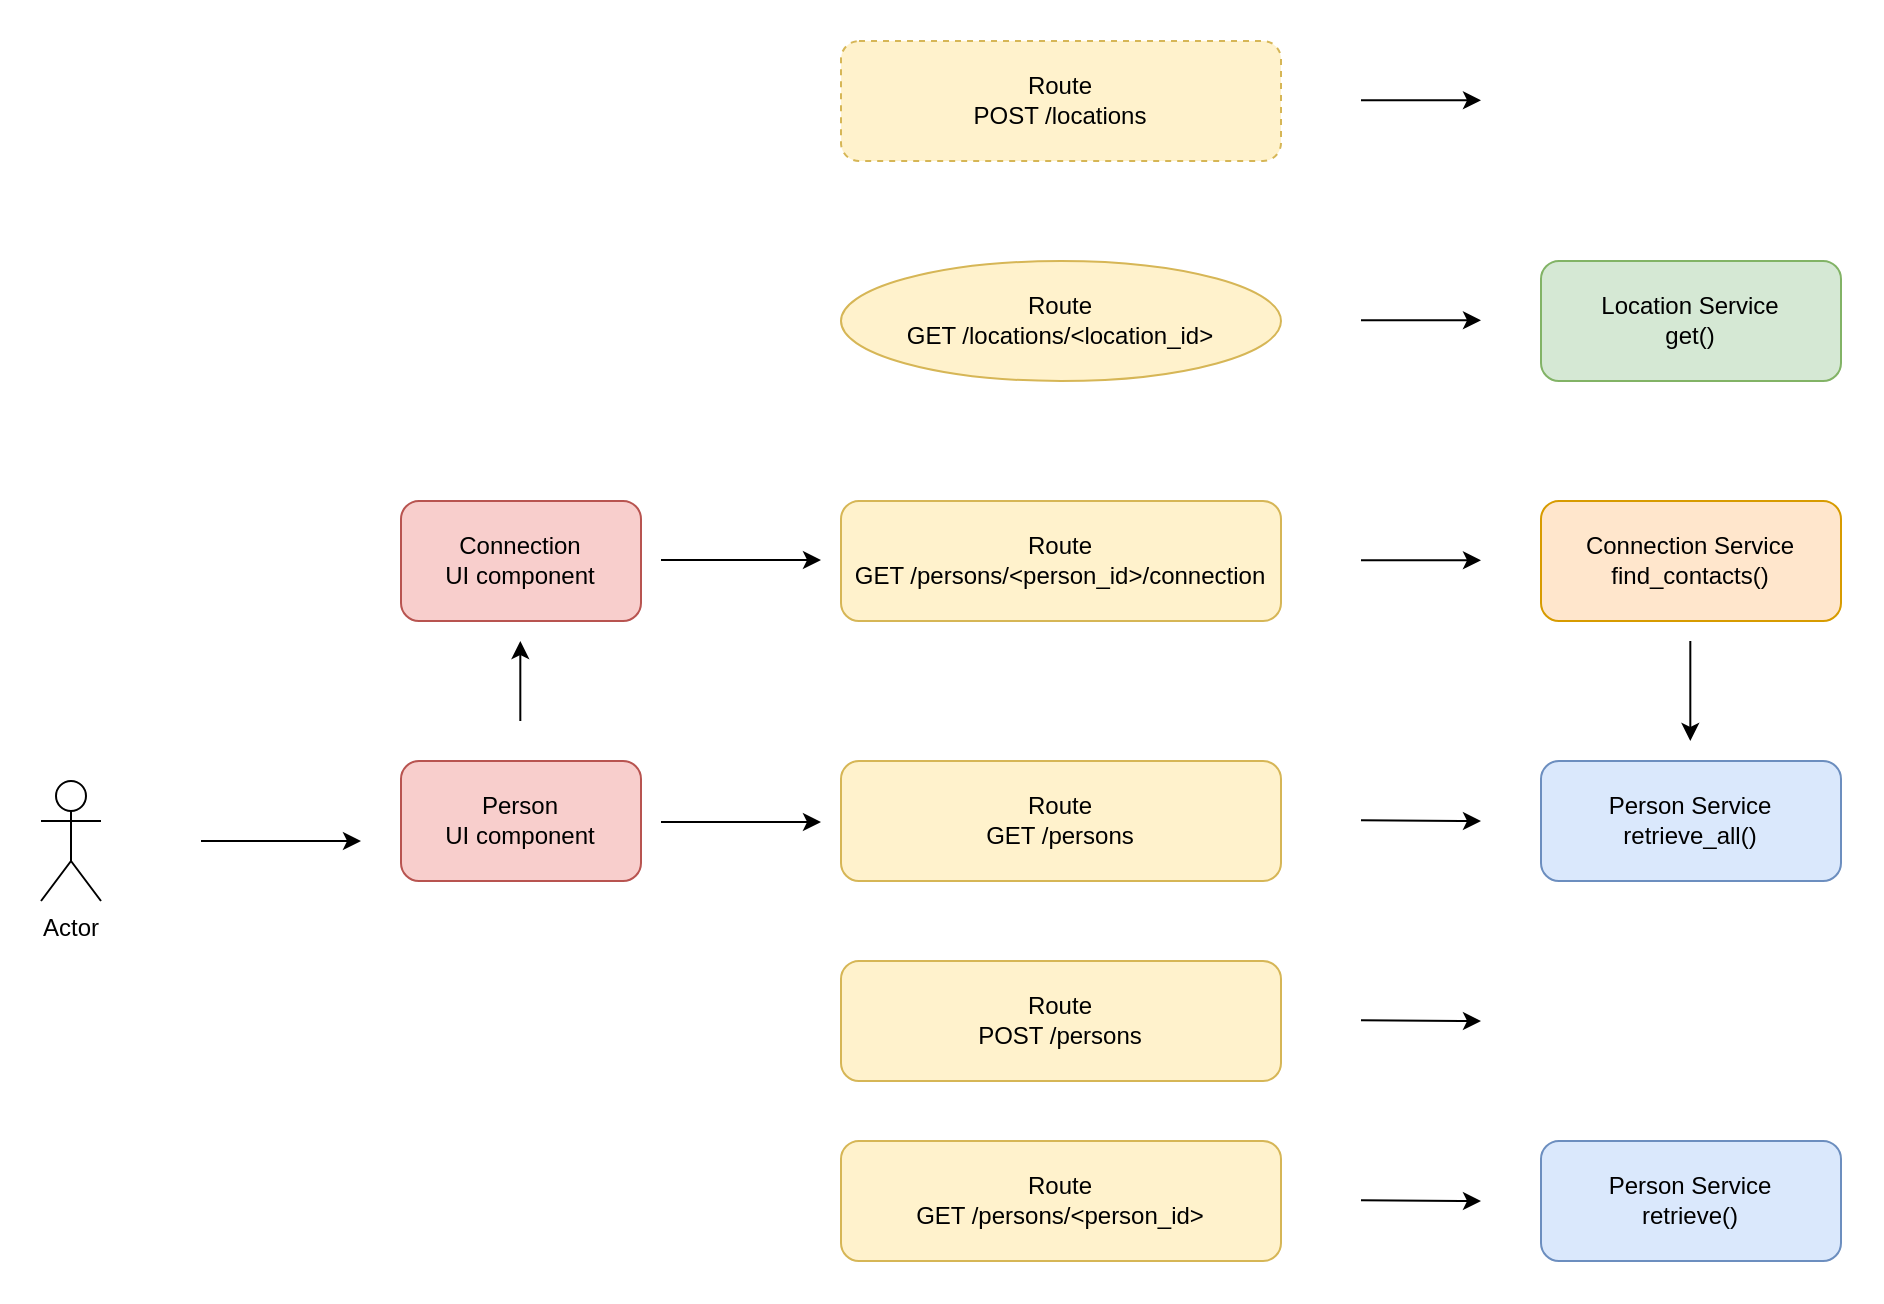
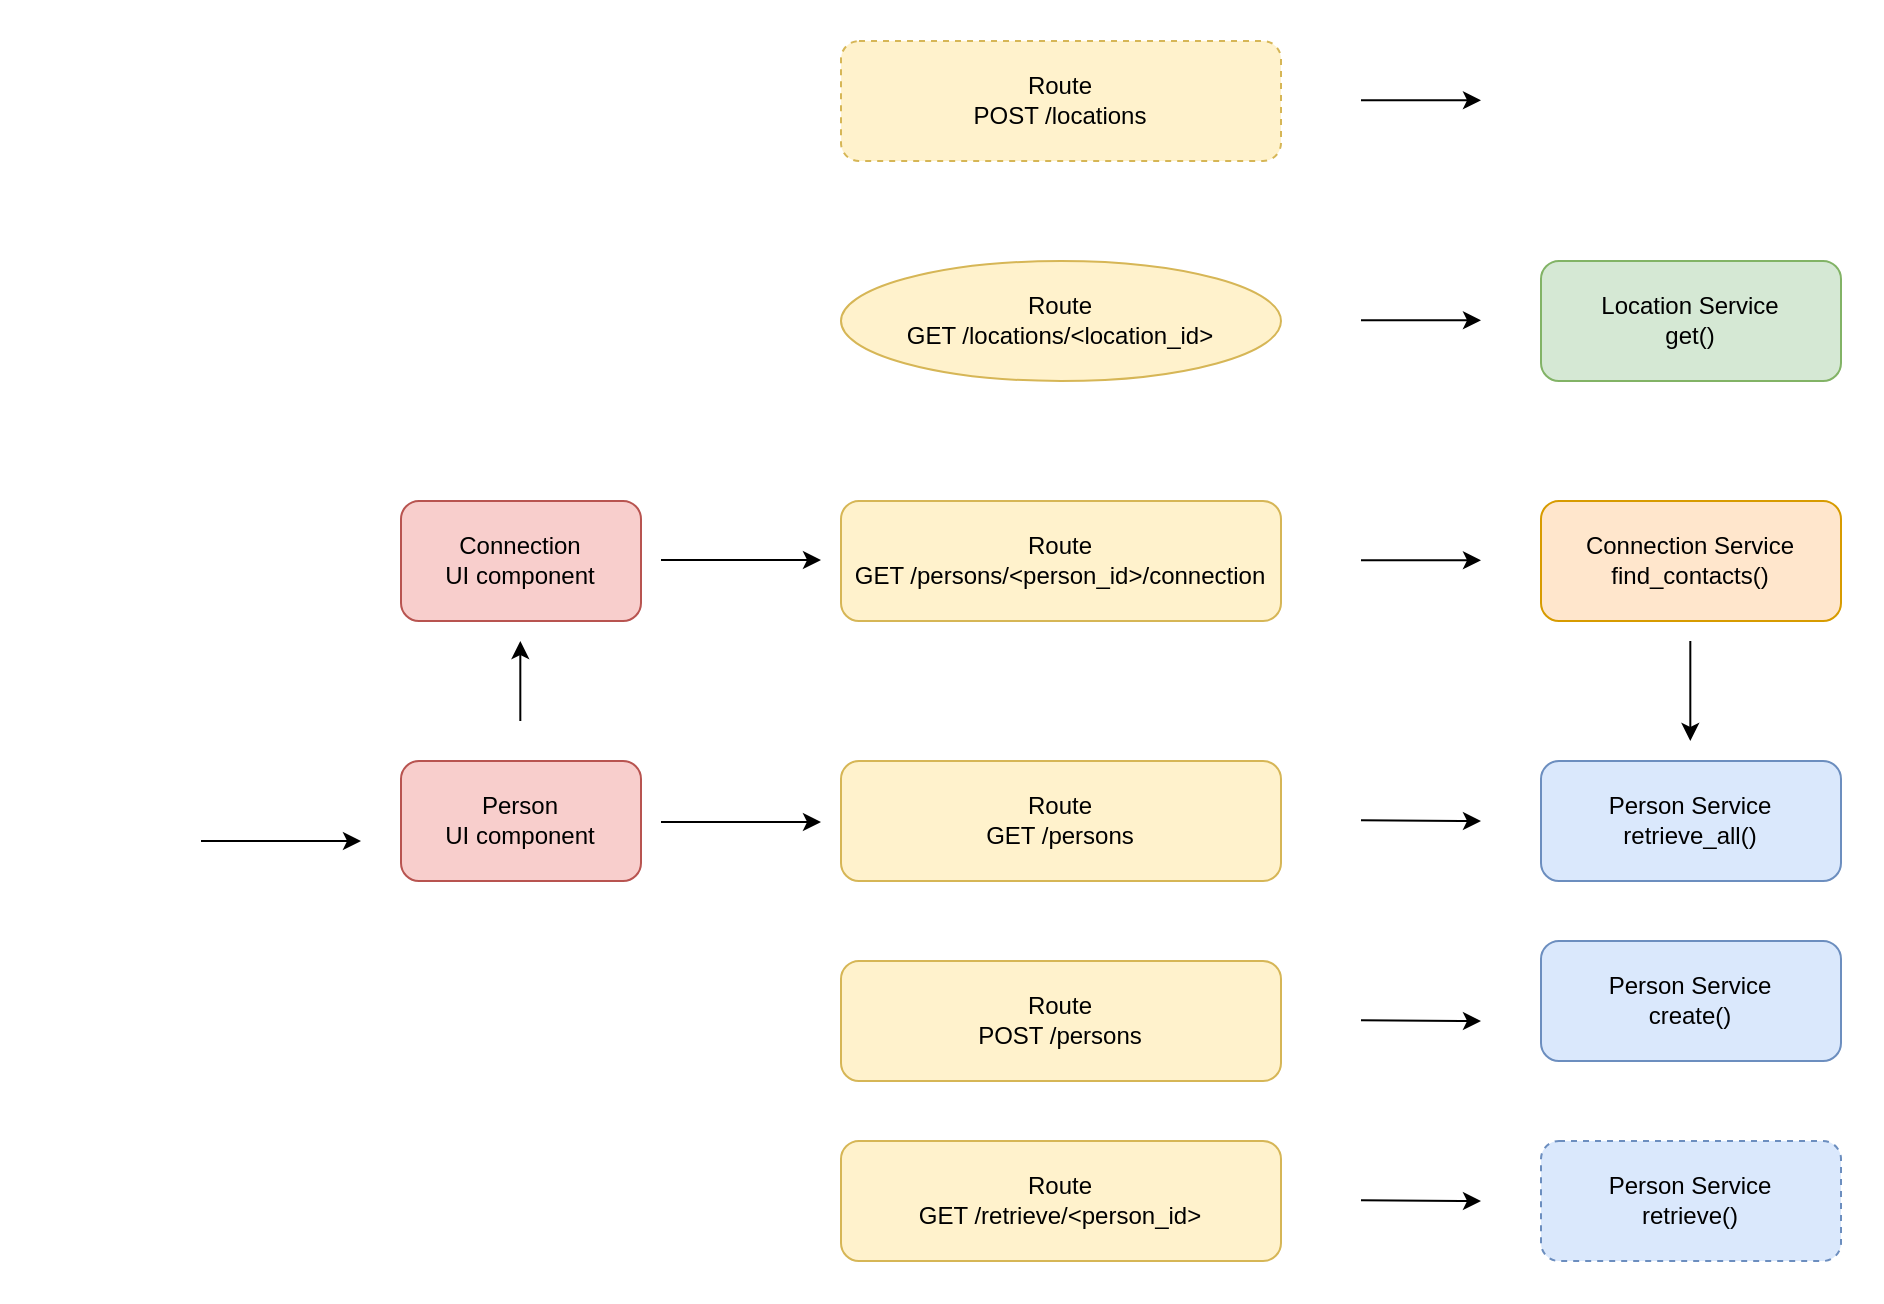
(71, 841) -> none
none -> (1691, 1001)
(1061, 1201) -> (1061, 1201)
(1691, 1201) -> (1691, 1201)
